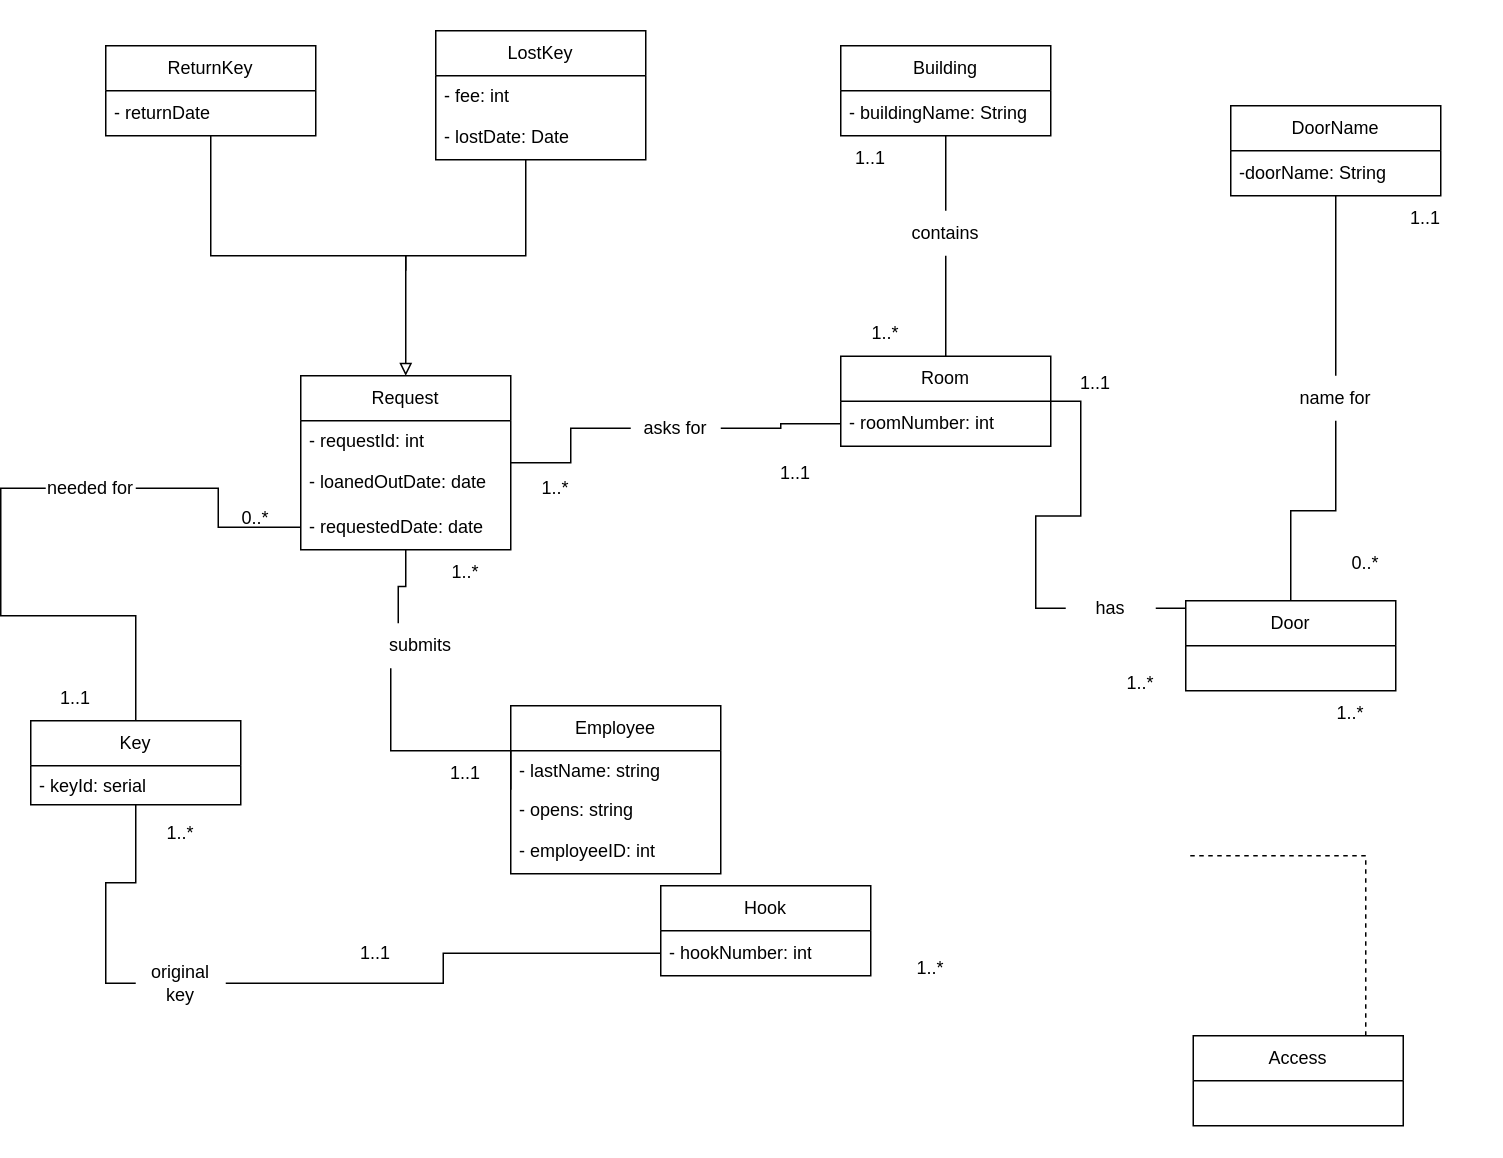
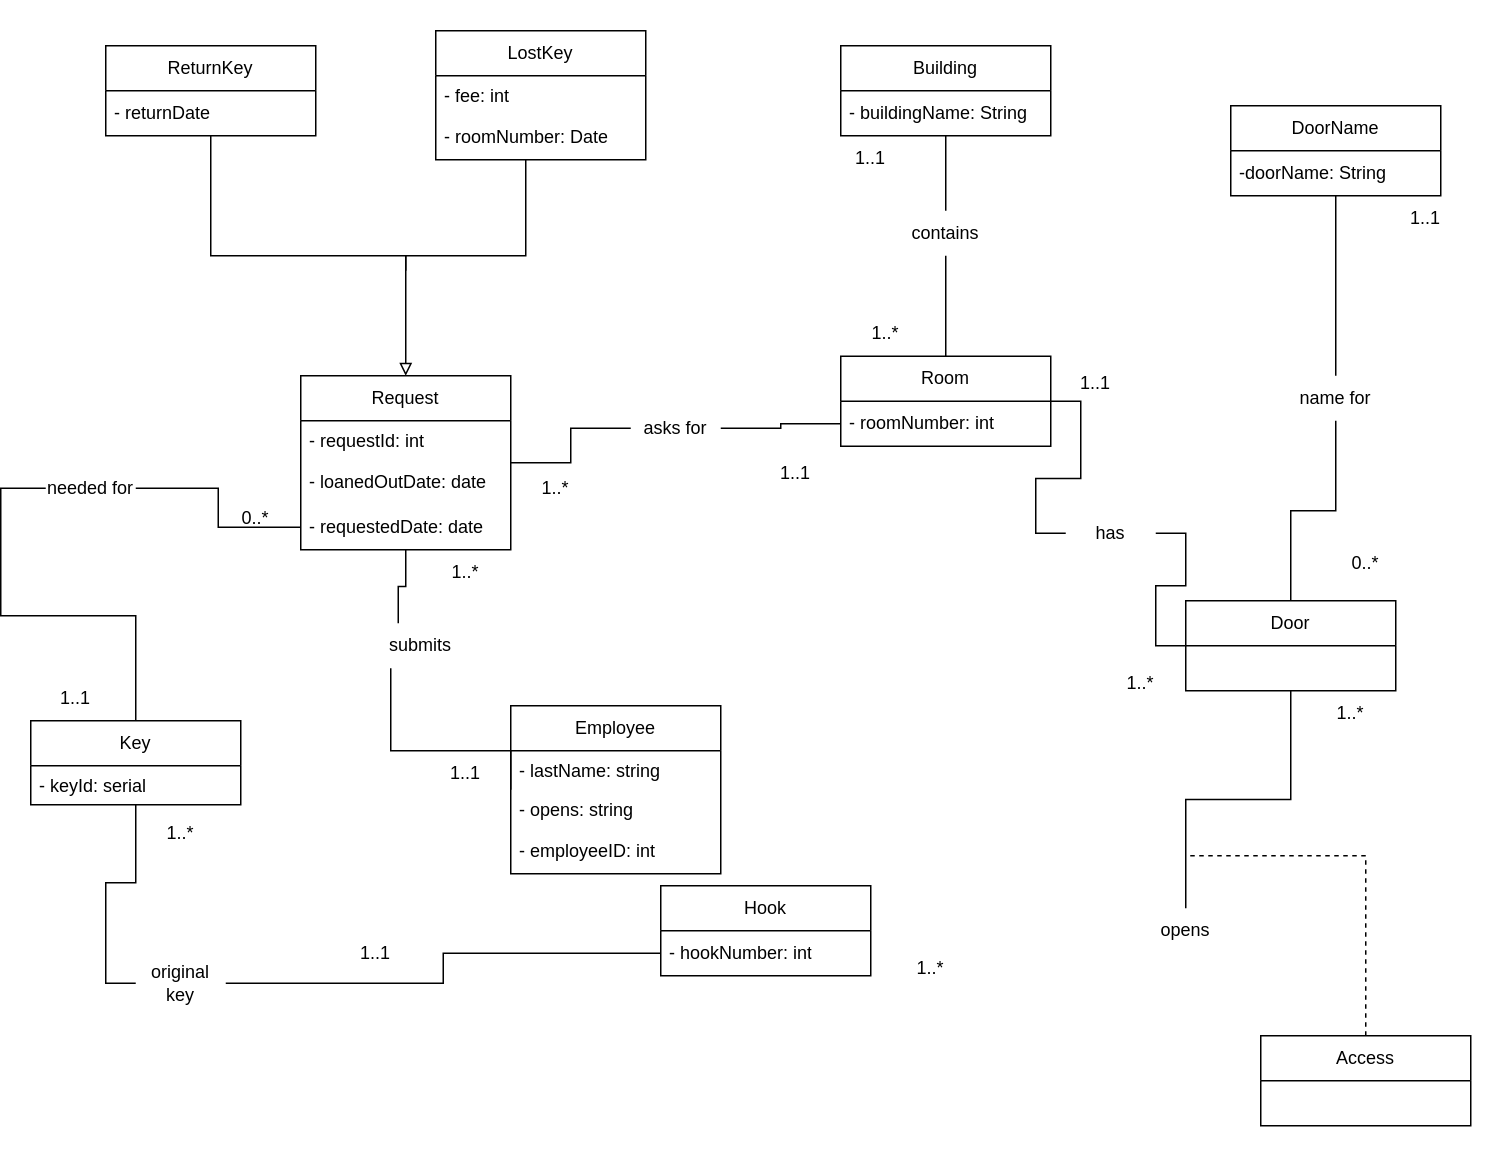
(516, 137) -> (528, 137)
(1111, 608) -> (1111, 533)
none -> (1237, 800)
none -> (1186, 931)
(1298, 1081) -> (1366, 1081)
